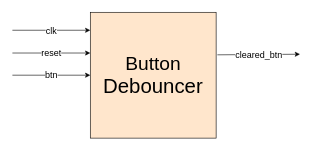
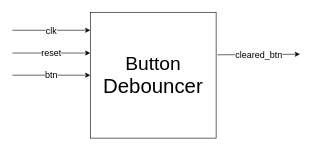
(153, 75) -> (153, 75)
